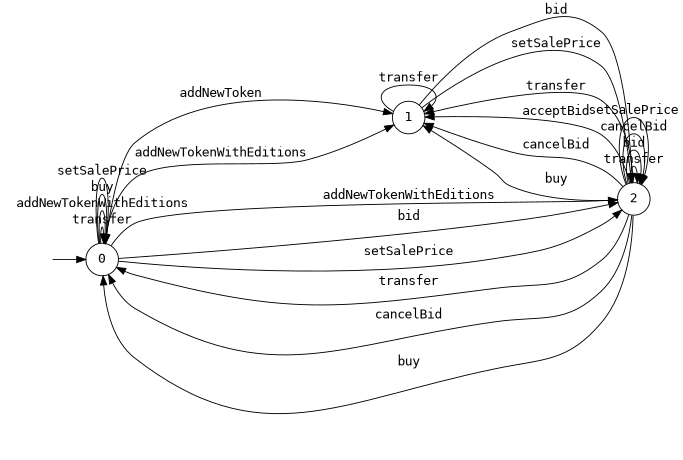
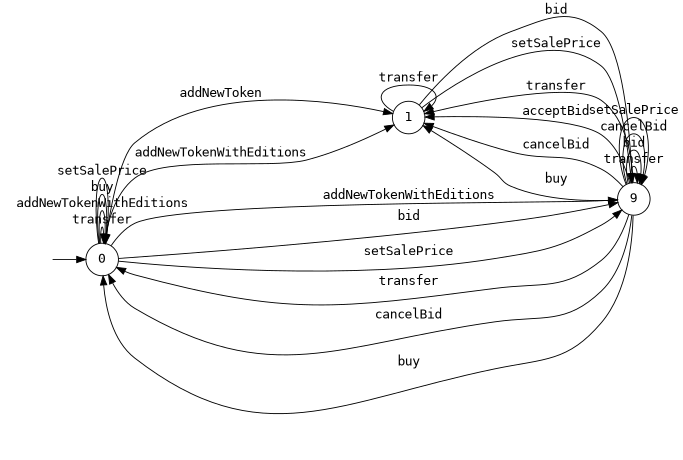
(634, 199) -> (634, 199)
